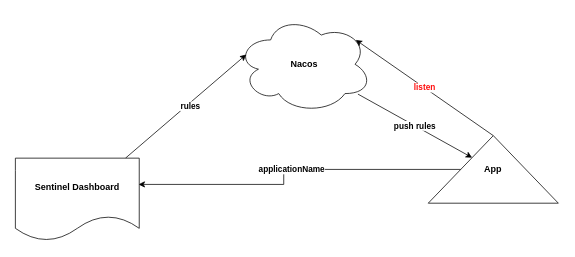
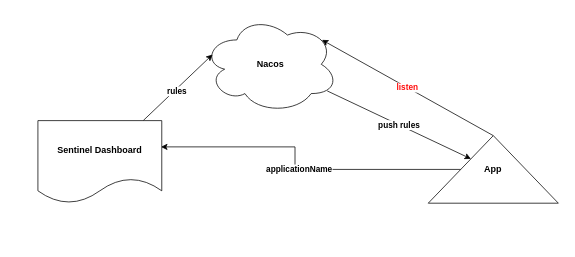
(304, 64) -> (270, 64)
(77, 199) -> (100, 162)
